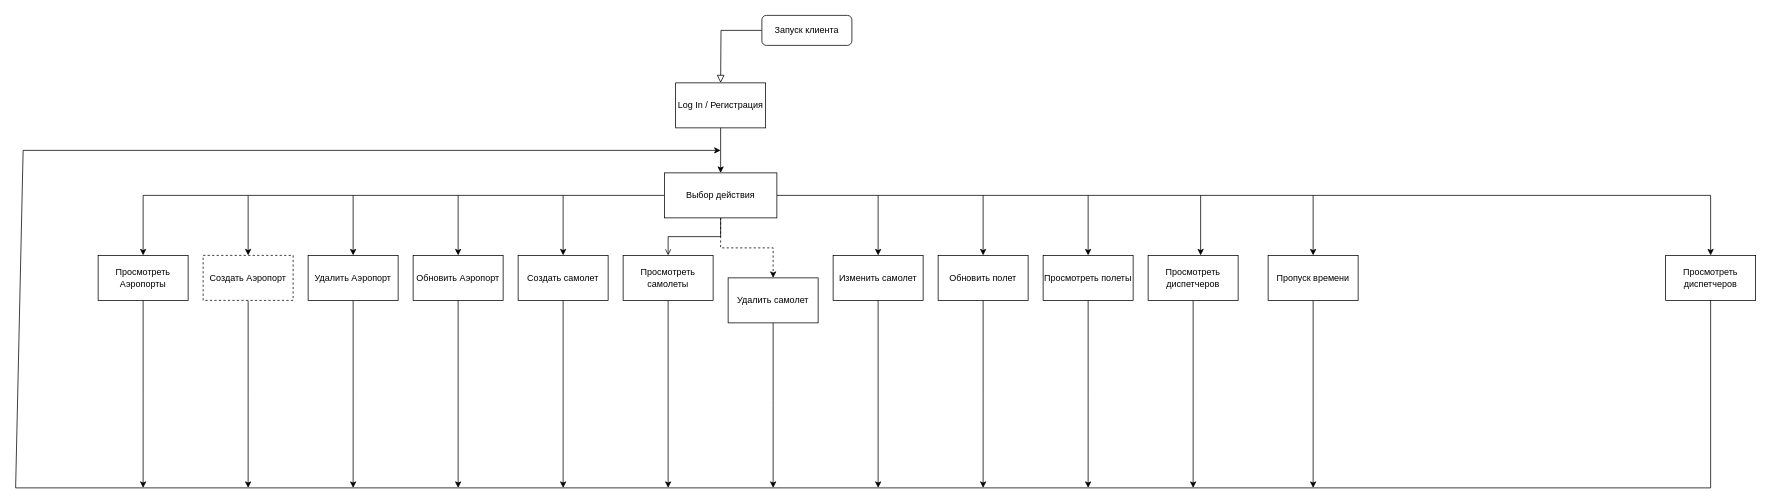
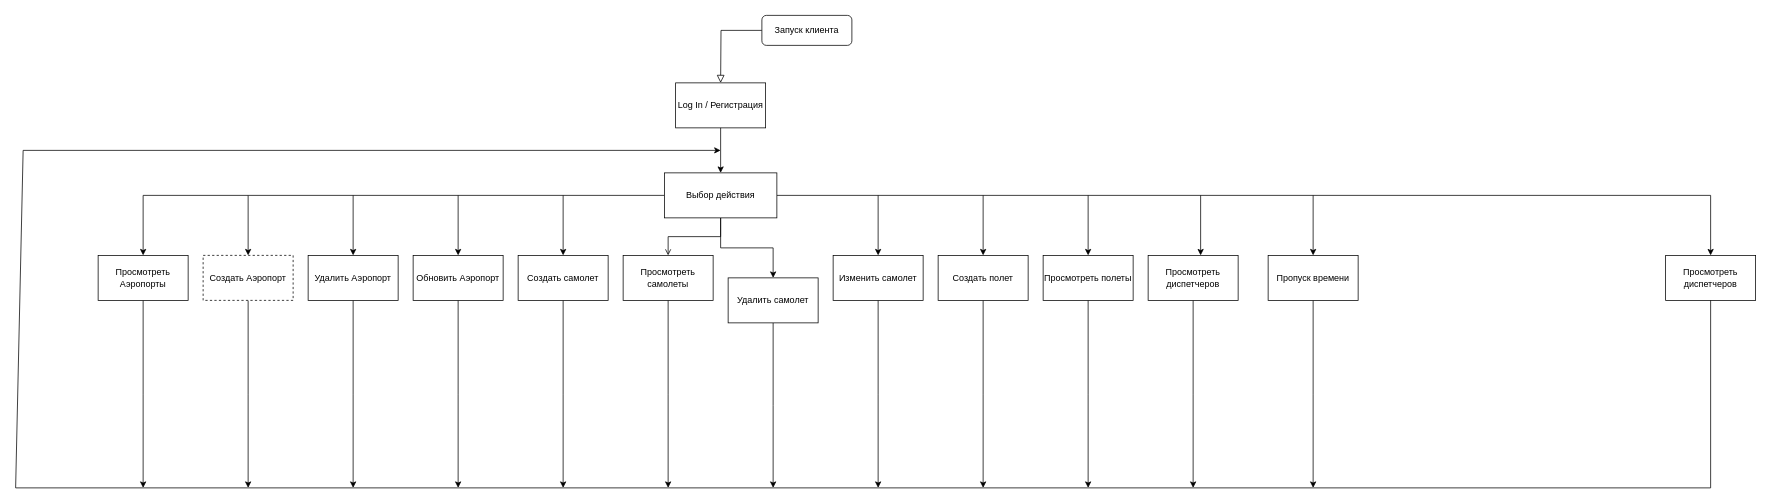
(754, 248) -> (754, 248)
(983, 278) -> (983, 278)
